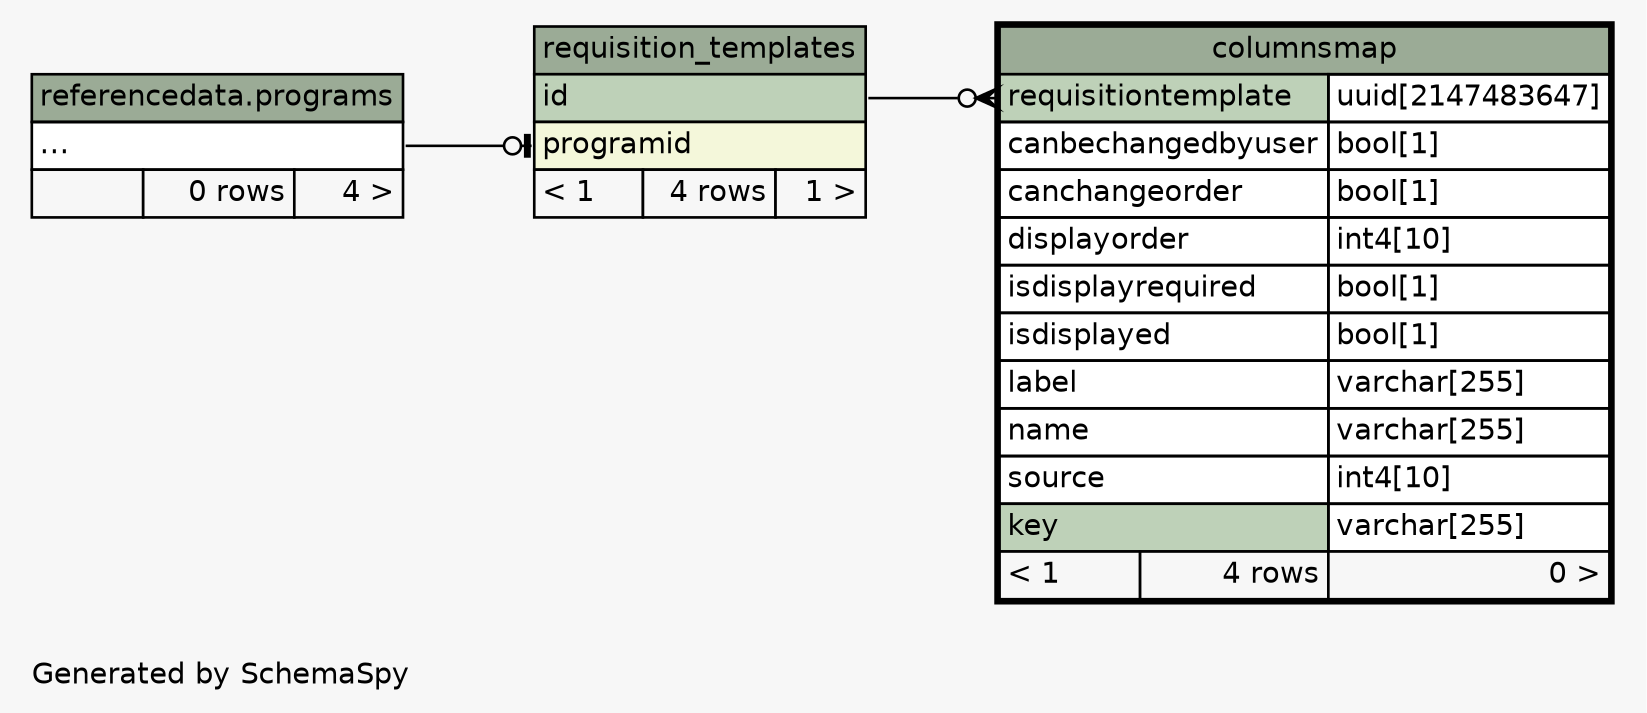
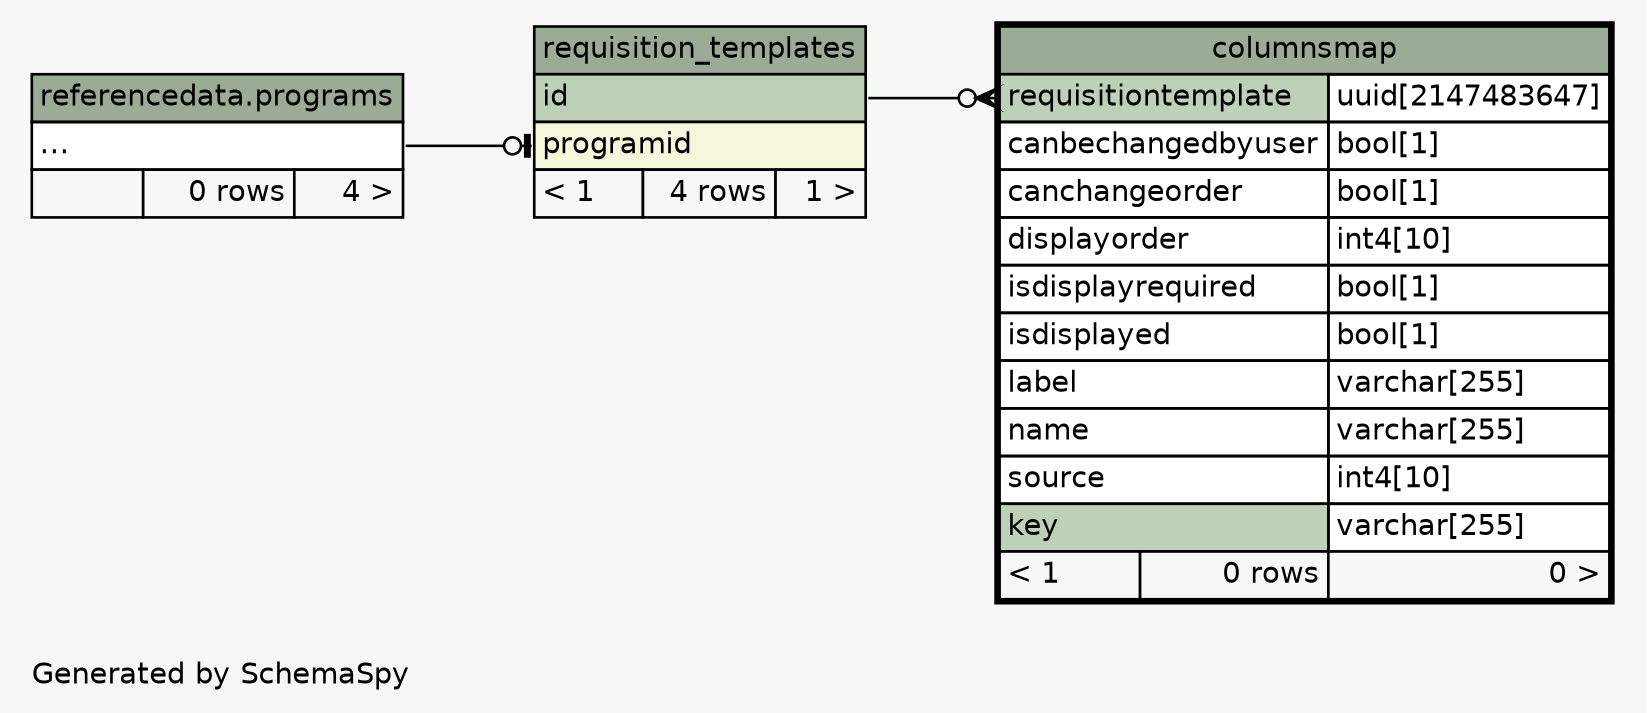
(1271, 574) -> (1271, 574)
